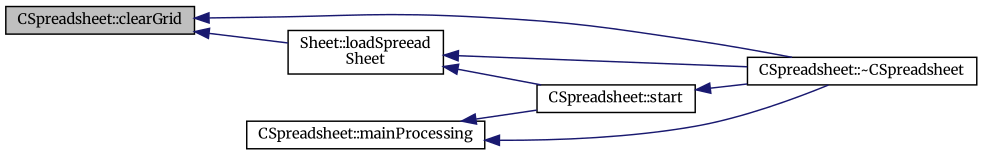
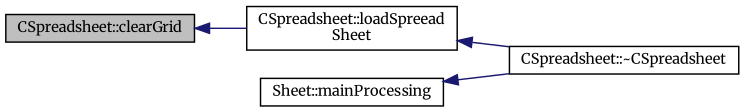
(502, 18) -> none
(366, 52) -> (352, 28)
(616, 99) -> none
(366, 135) -> (352, 92)
